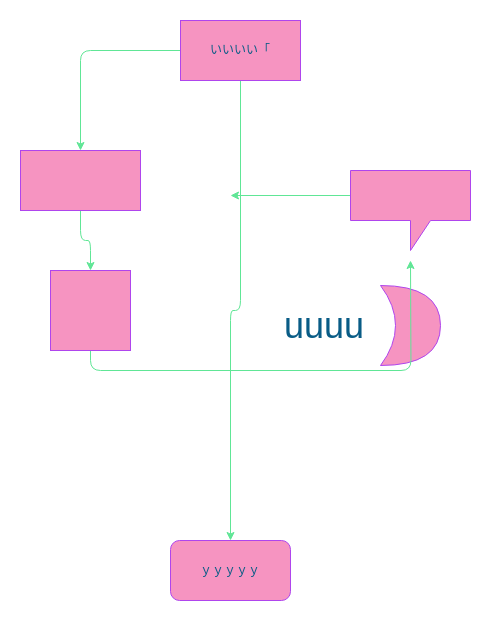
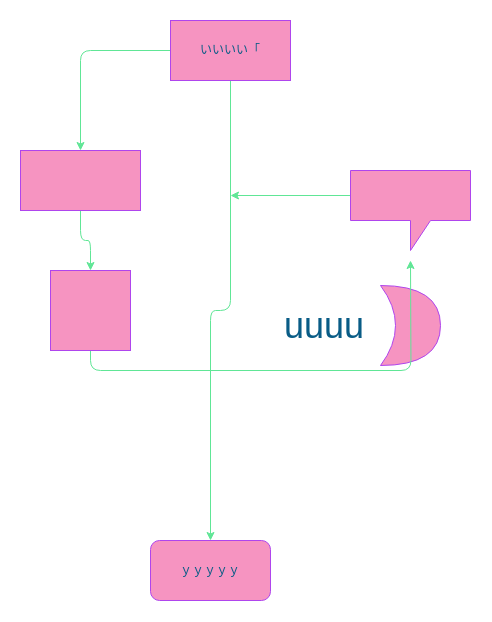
(241, 51) -> (231, 51)
(231, 571) -> (211, 571)
